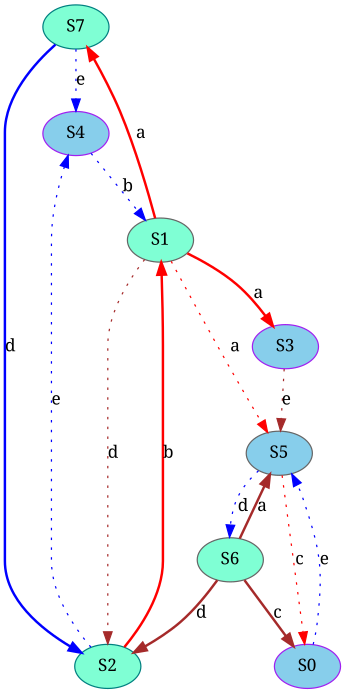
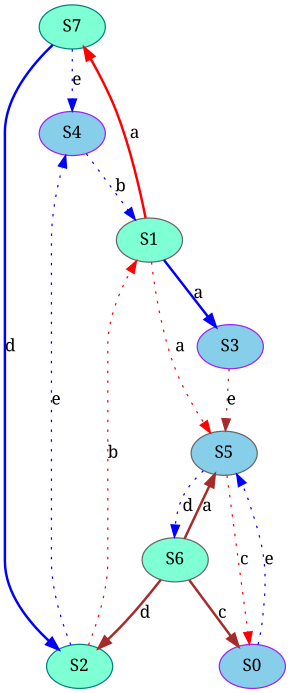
(231, 280) -> (186, 288)
(108, 441) -> none
(163, 466) -> (108, 458)
